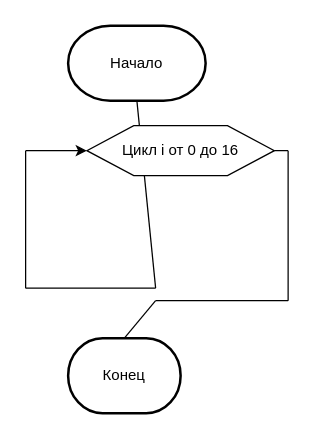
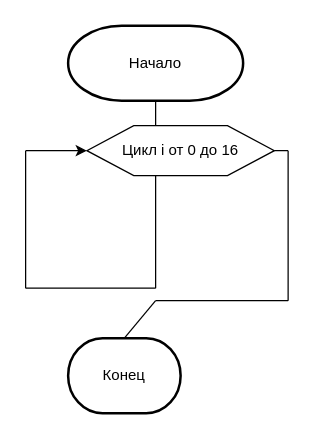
(137, 63) -> (156, 63)
